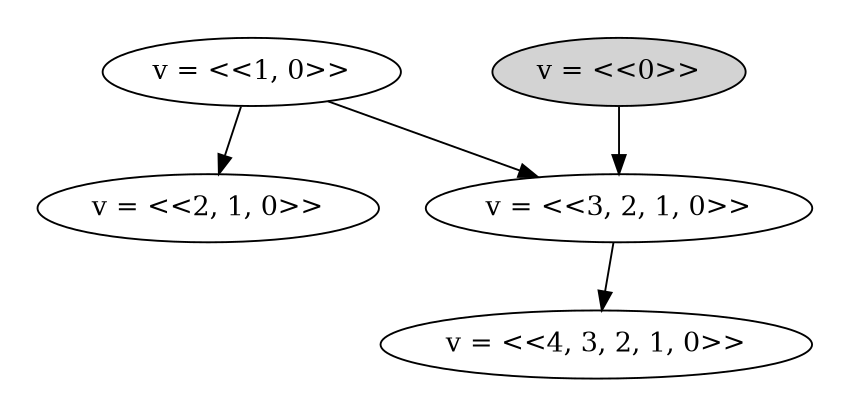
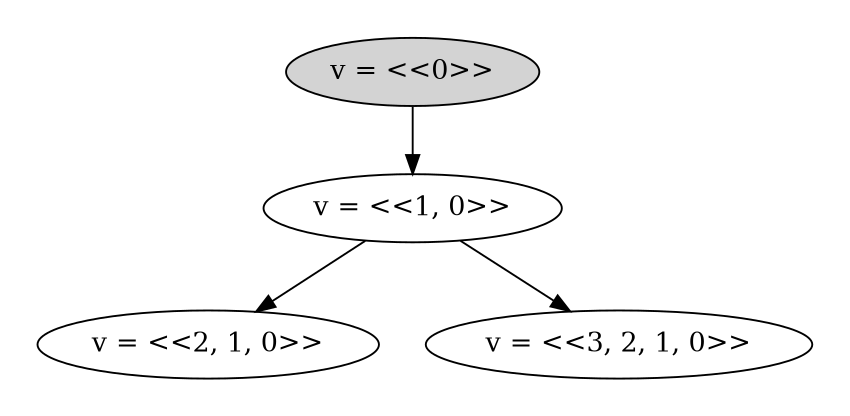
(619, 131) -> (413, 131)
(596, 345) -> none
